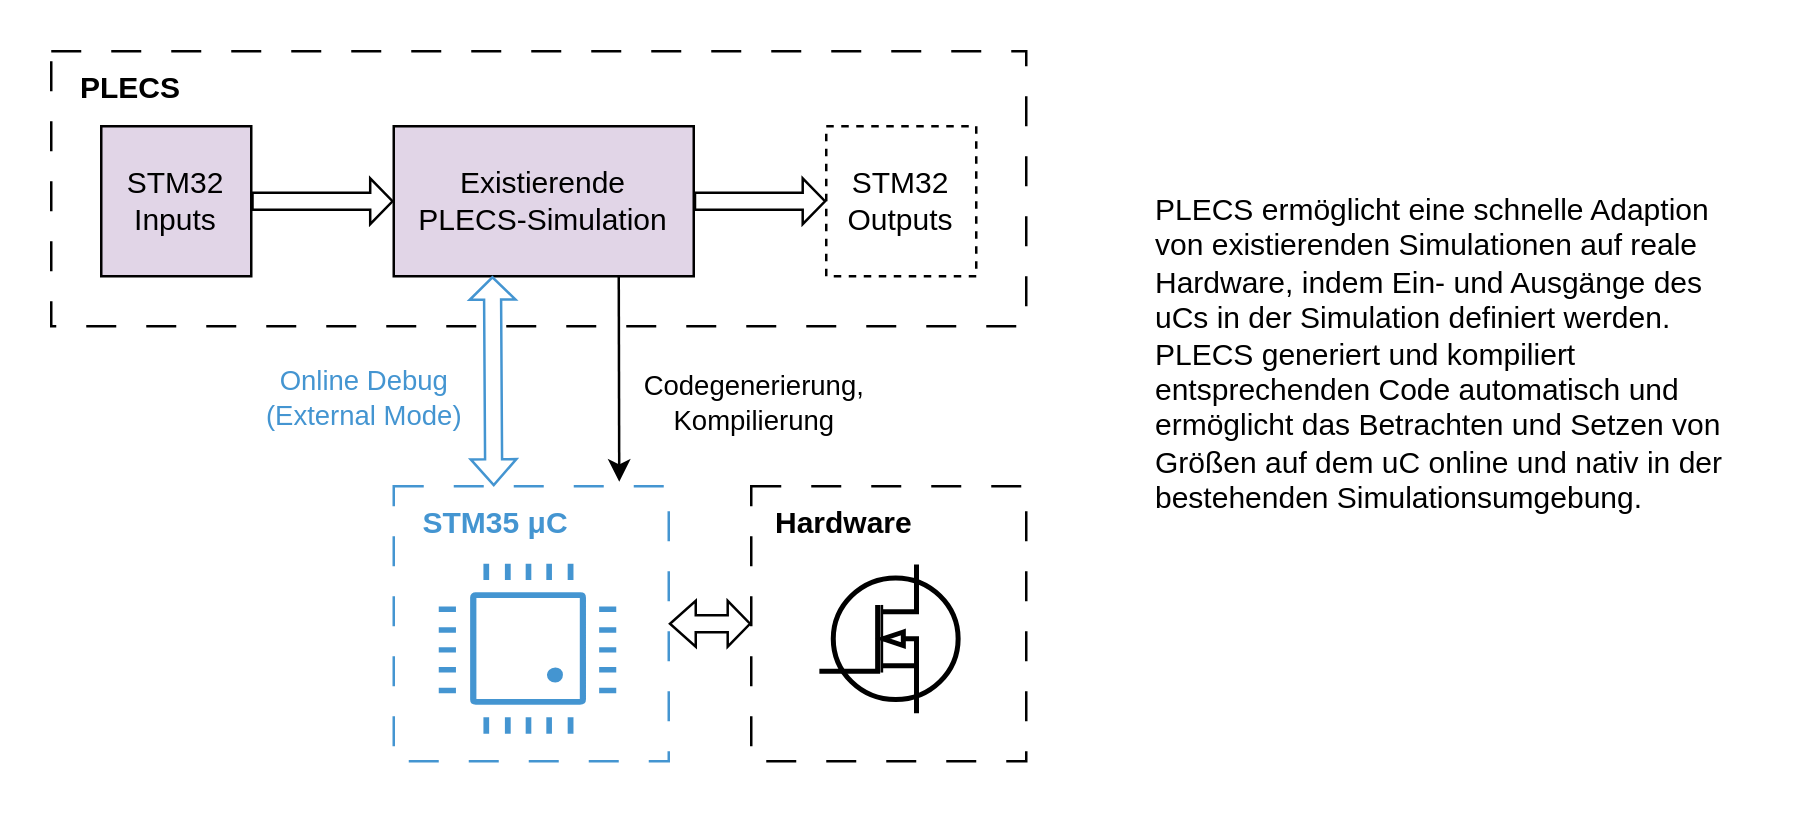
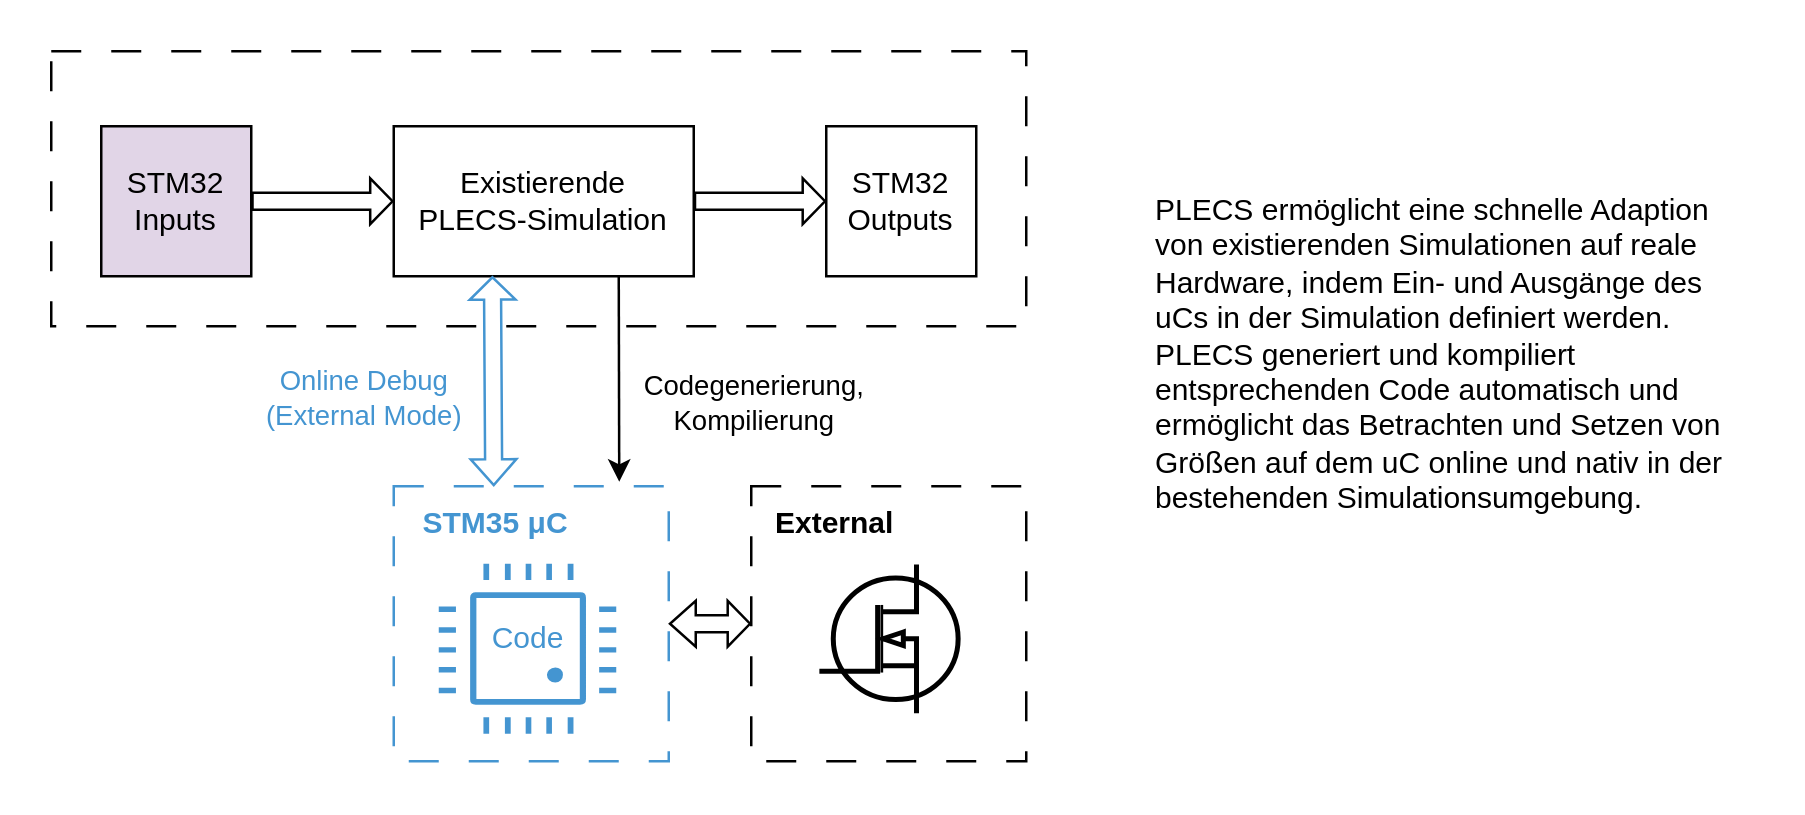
(151, 89) -> none
(544, 201) -> (544, 201)
(901, 201) -> (901, 201)
(843, 524) -> (840, 524)
none -> (528, 639)
